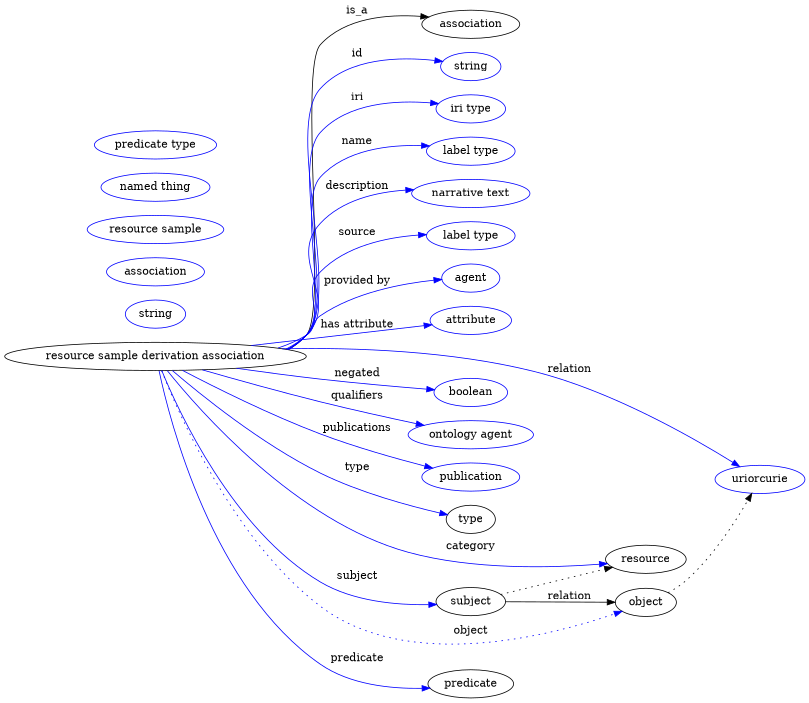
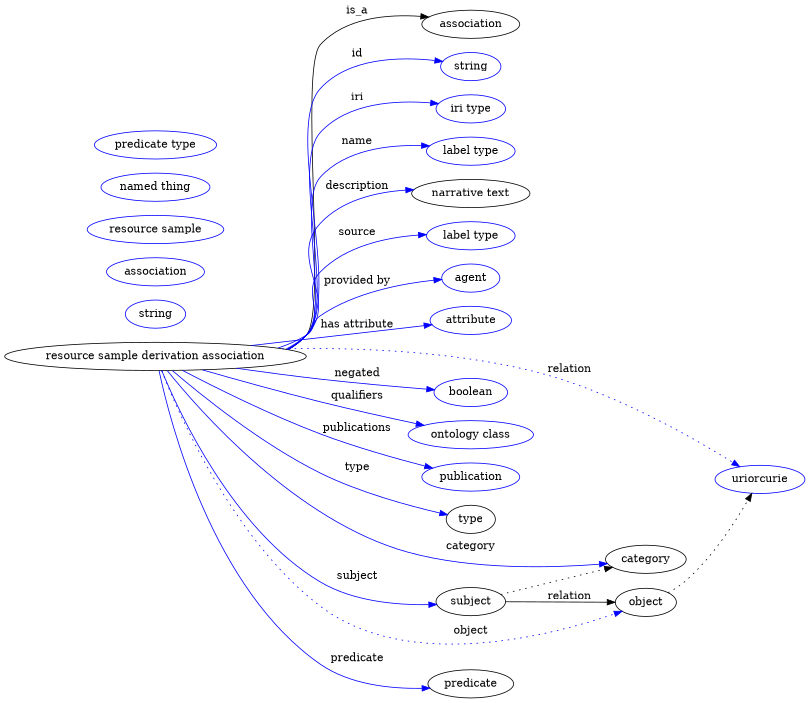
(471, 193) -> (471, 193)
(517, 368) -> (517, 368)
(471, 435) -> (471, 435)
(646, 559) -> (646, 559)
